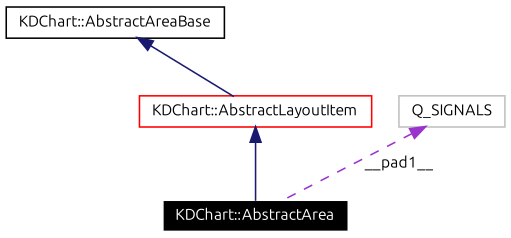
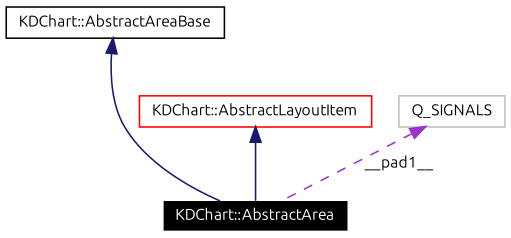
(192, 71) -> (139, 146)
